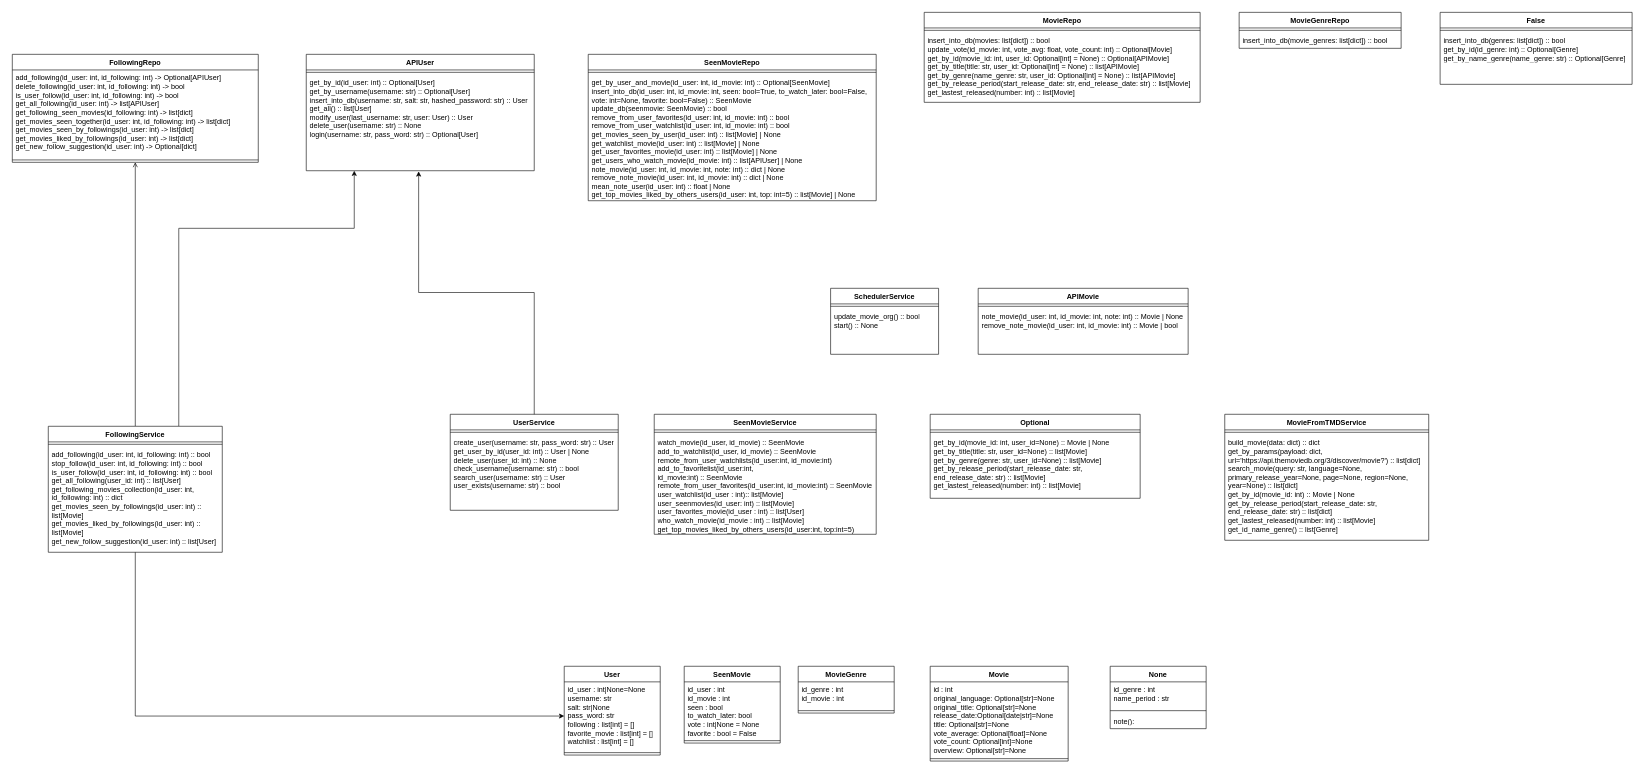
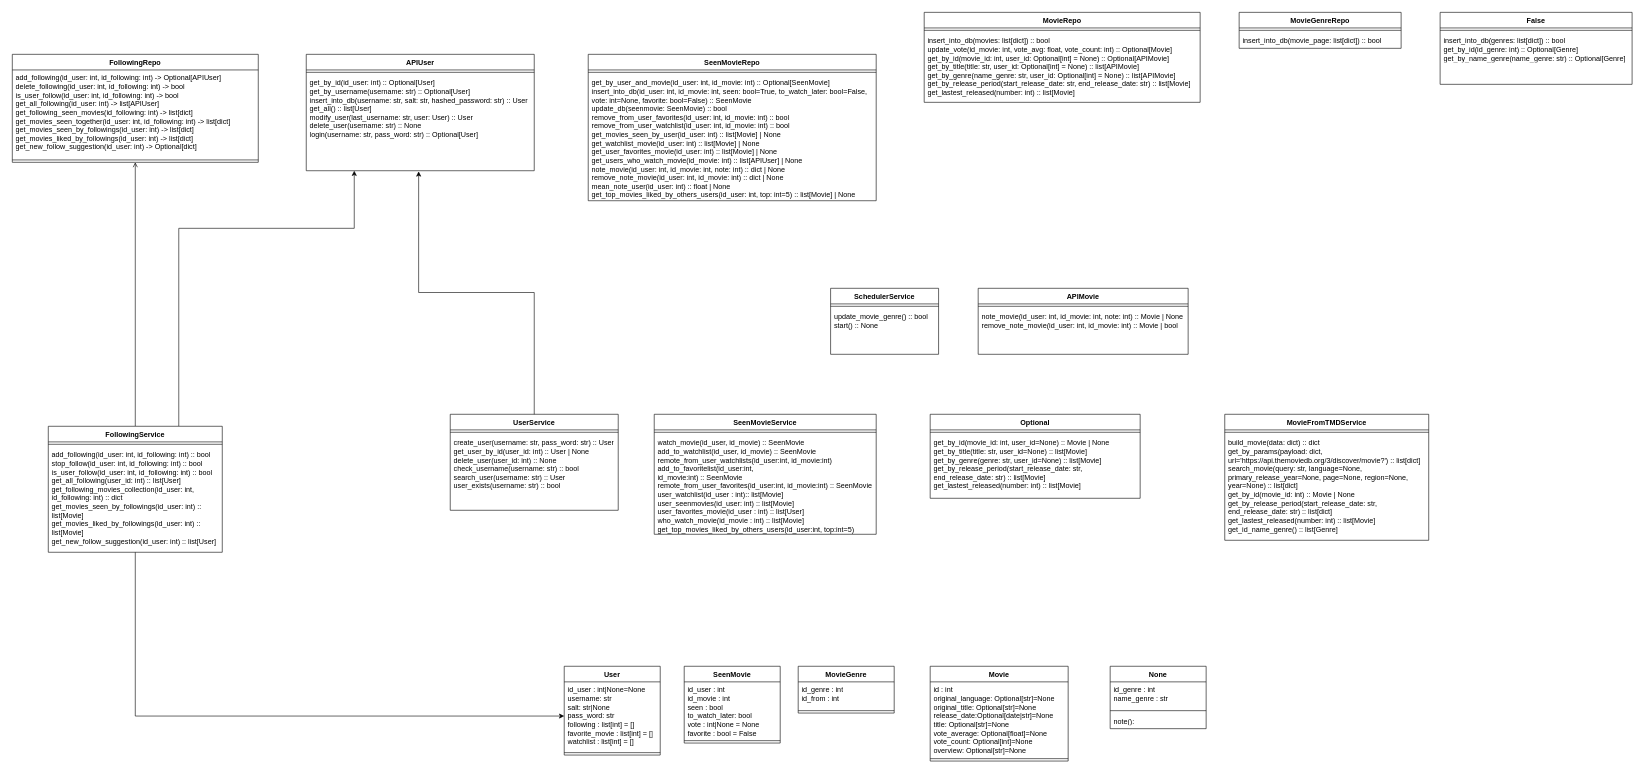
(1321, 46) -> (1321, 46)
(881, 322) -> (885, 322)
(825, 695) -> (825, 695)
(1144, 695) -> (1143, 695)
